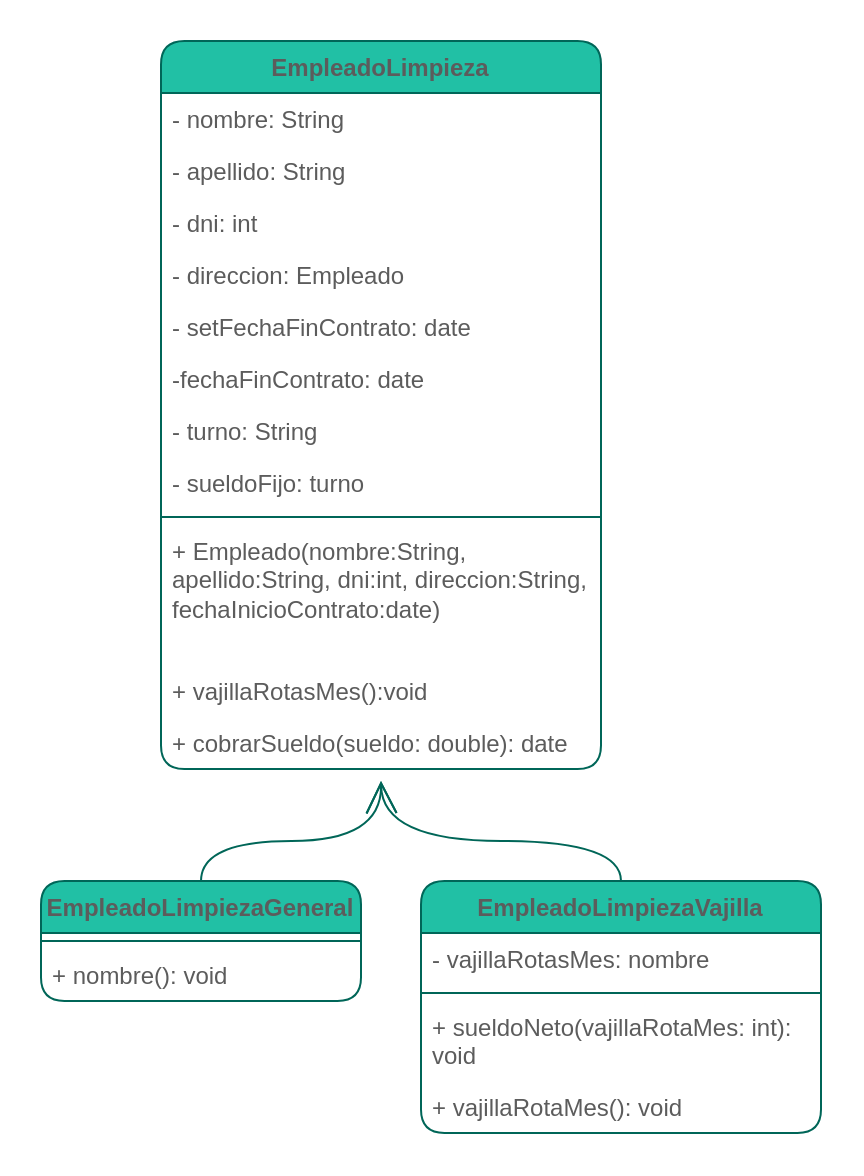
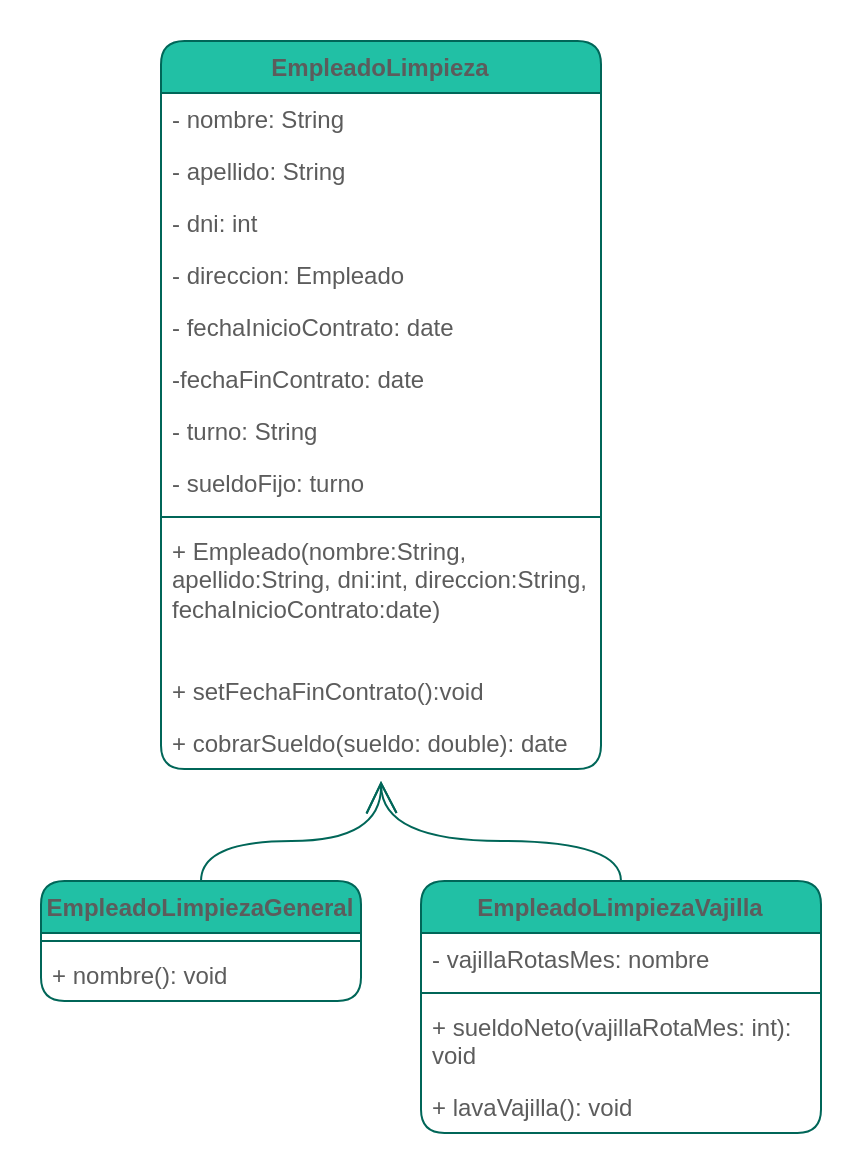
(341, 328) -> (338, 328)
(315, 692) -> (348, 692)
(571, 1108) -> (548, 1108)
